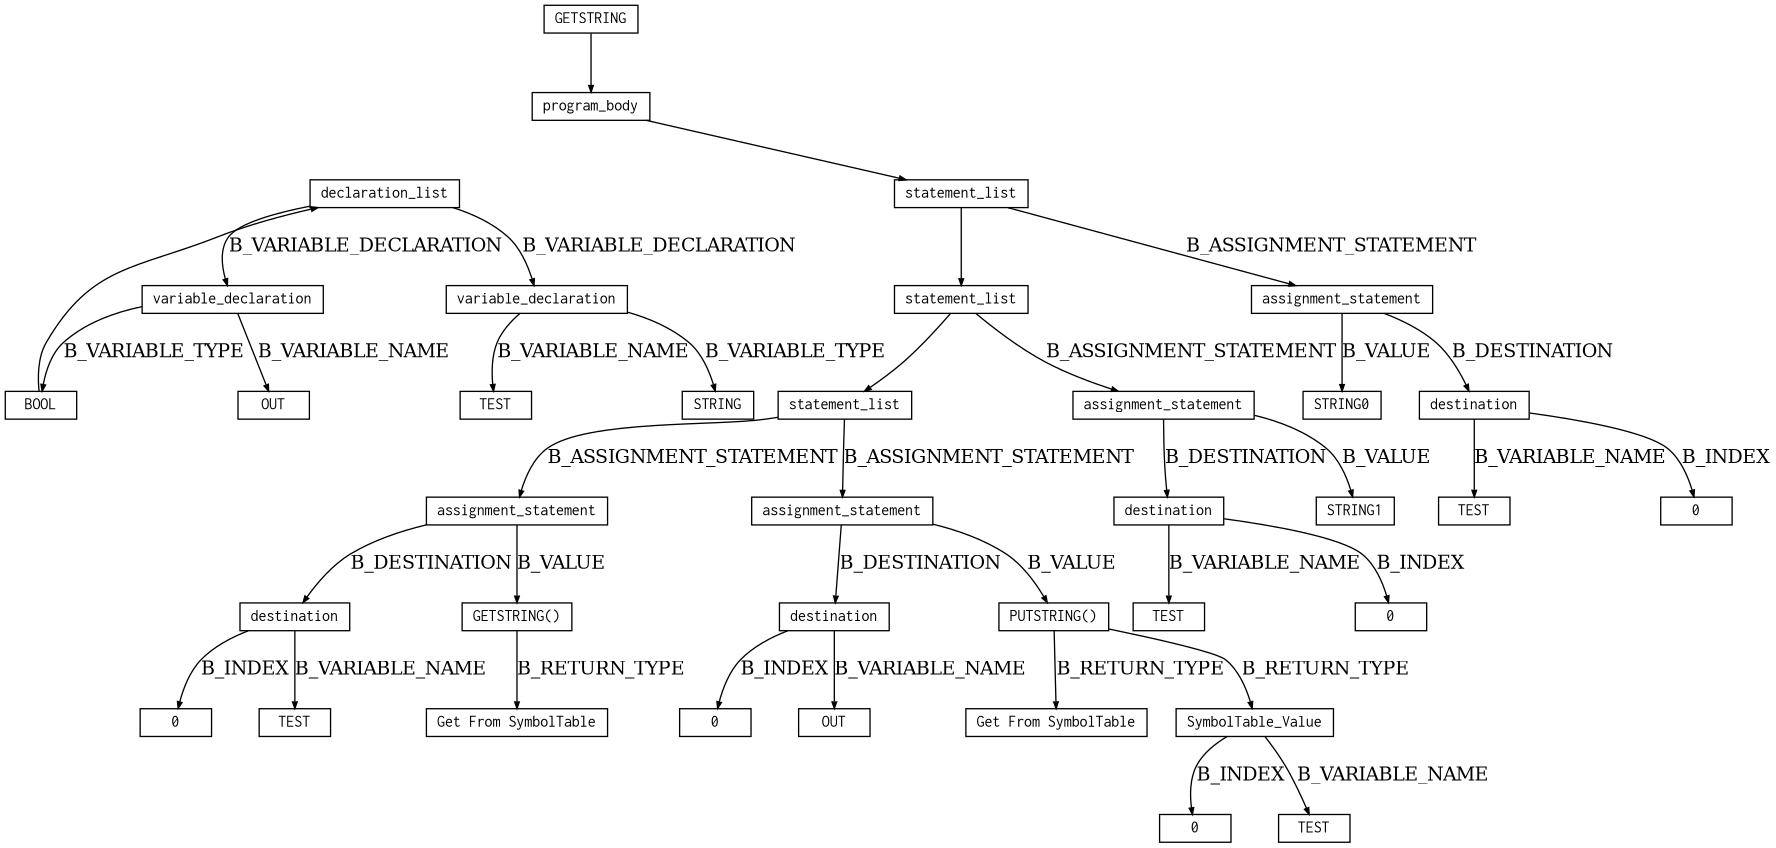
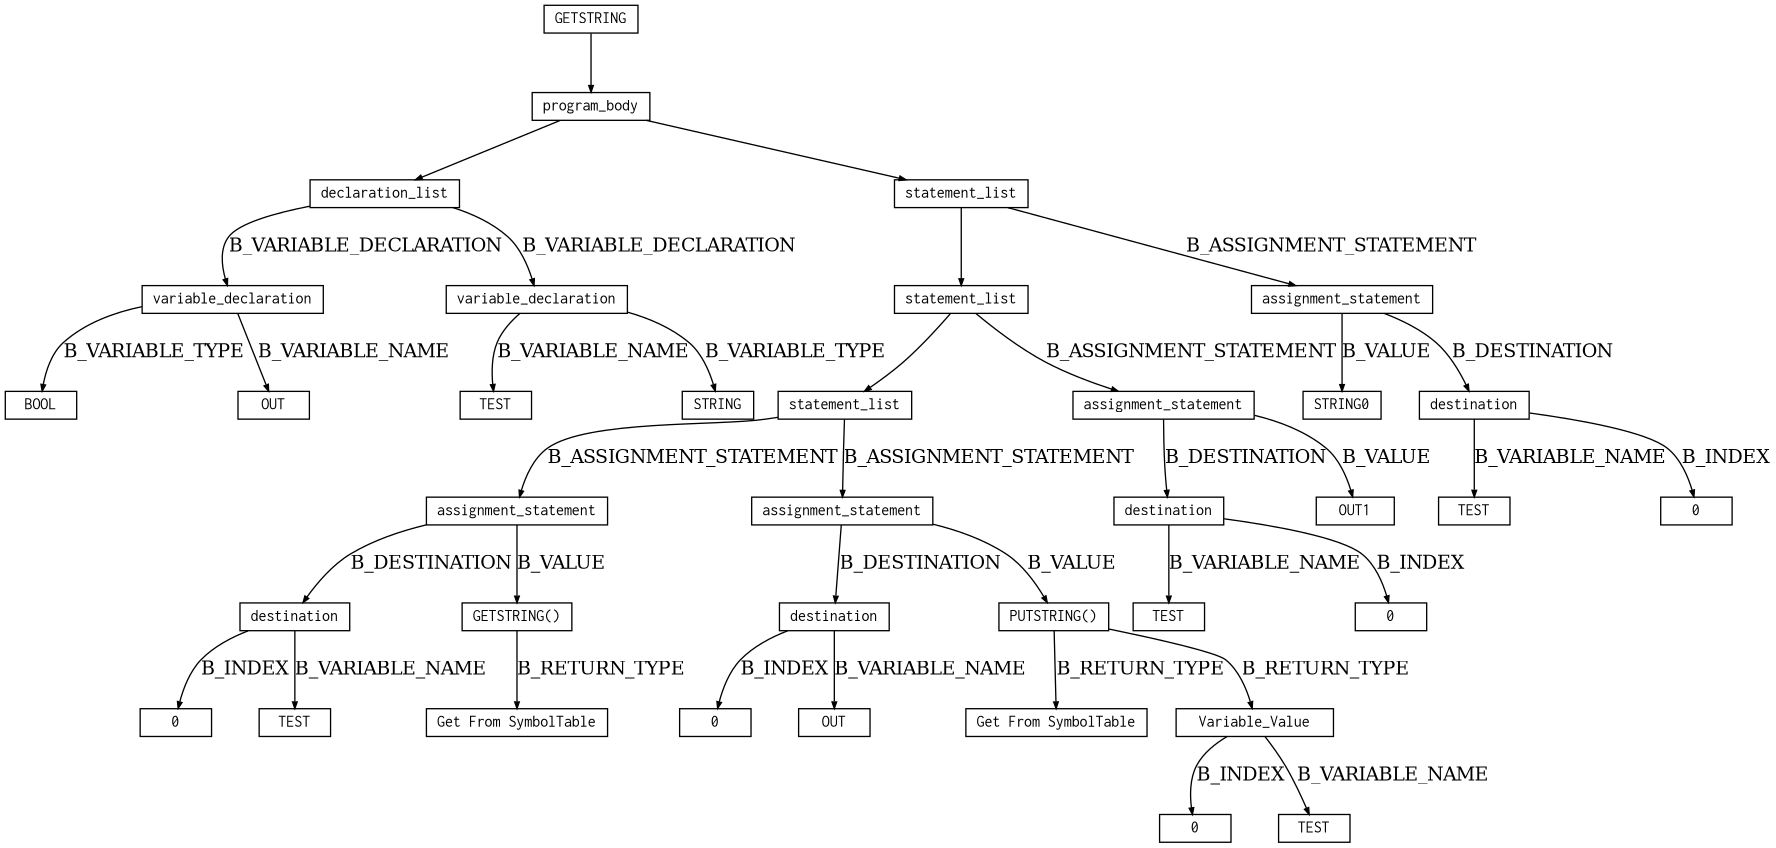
(142, 263) -> (491, 149)
(1355, 511) -> (1355, 511)
(1255, 723) -> (1255, 723)
